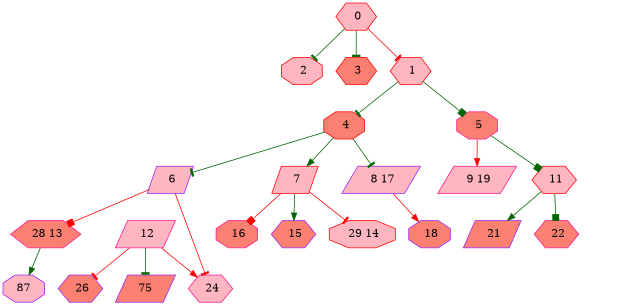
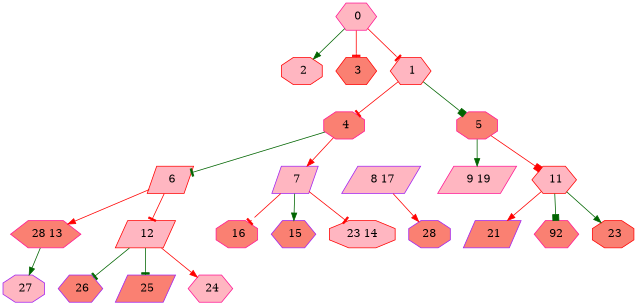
(356, 17) -> (356, 17)
(330, 42) -> (330, 42)
(356, 42) -> (356, 42)
(379, 97) -> (379, 97)
(344, 125) -> (344, 125)
(323, 149) -> (323, 149)
(477, 149) -> (477, 149)
(512, 150) -> (512, 150)
(361, 151) -> none
(170, 180) -> (170, 180)
(295, 180) -> (295, 180)
(527, 203) -> (527, 203)
(112, 205) -> (112, 205)
(268, 206) -> (268, 206)
(190, 232) -> (159, 205)
(145, 234) -> (145, 234)
(362, 234) -> (362, 234)
(430, 234) -> (430, 234)
(556, 234) -> (556, 234)
none -> (613, 234)
(113, 261) -> (113, 261)
(24, 289) -> (24, 289)
(145, 289) -> (145, 289)
